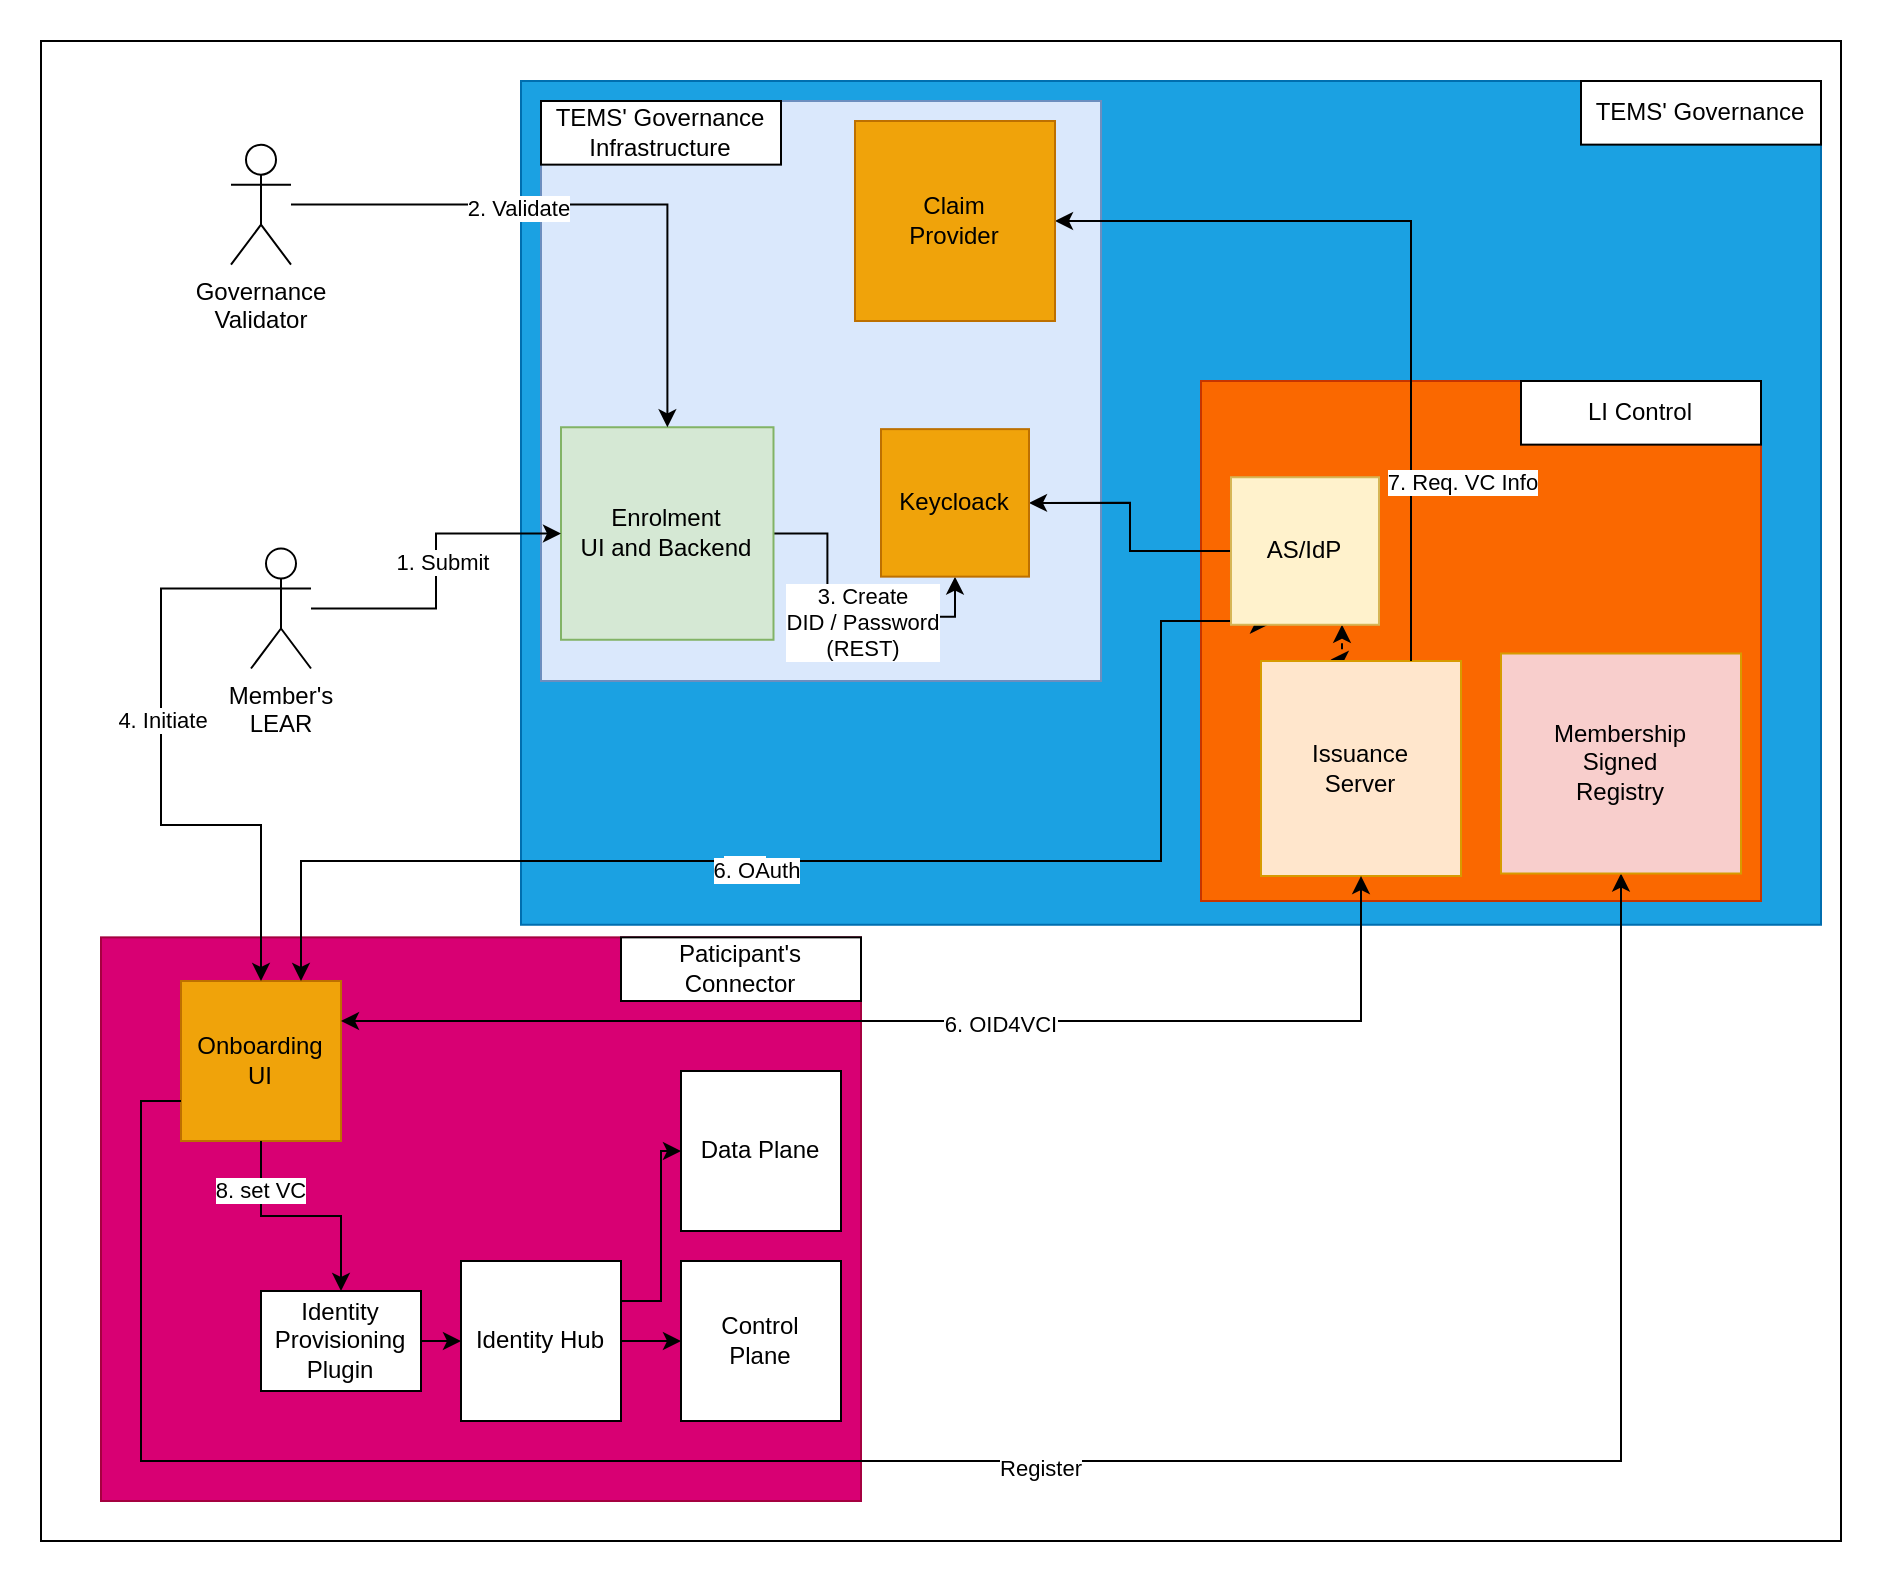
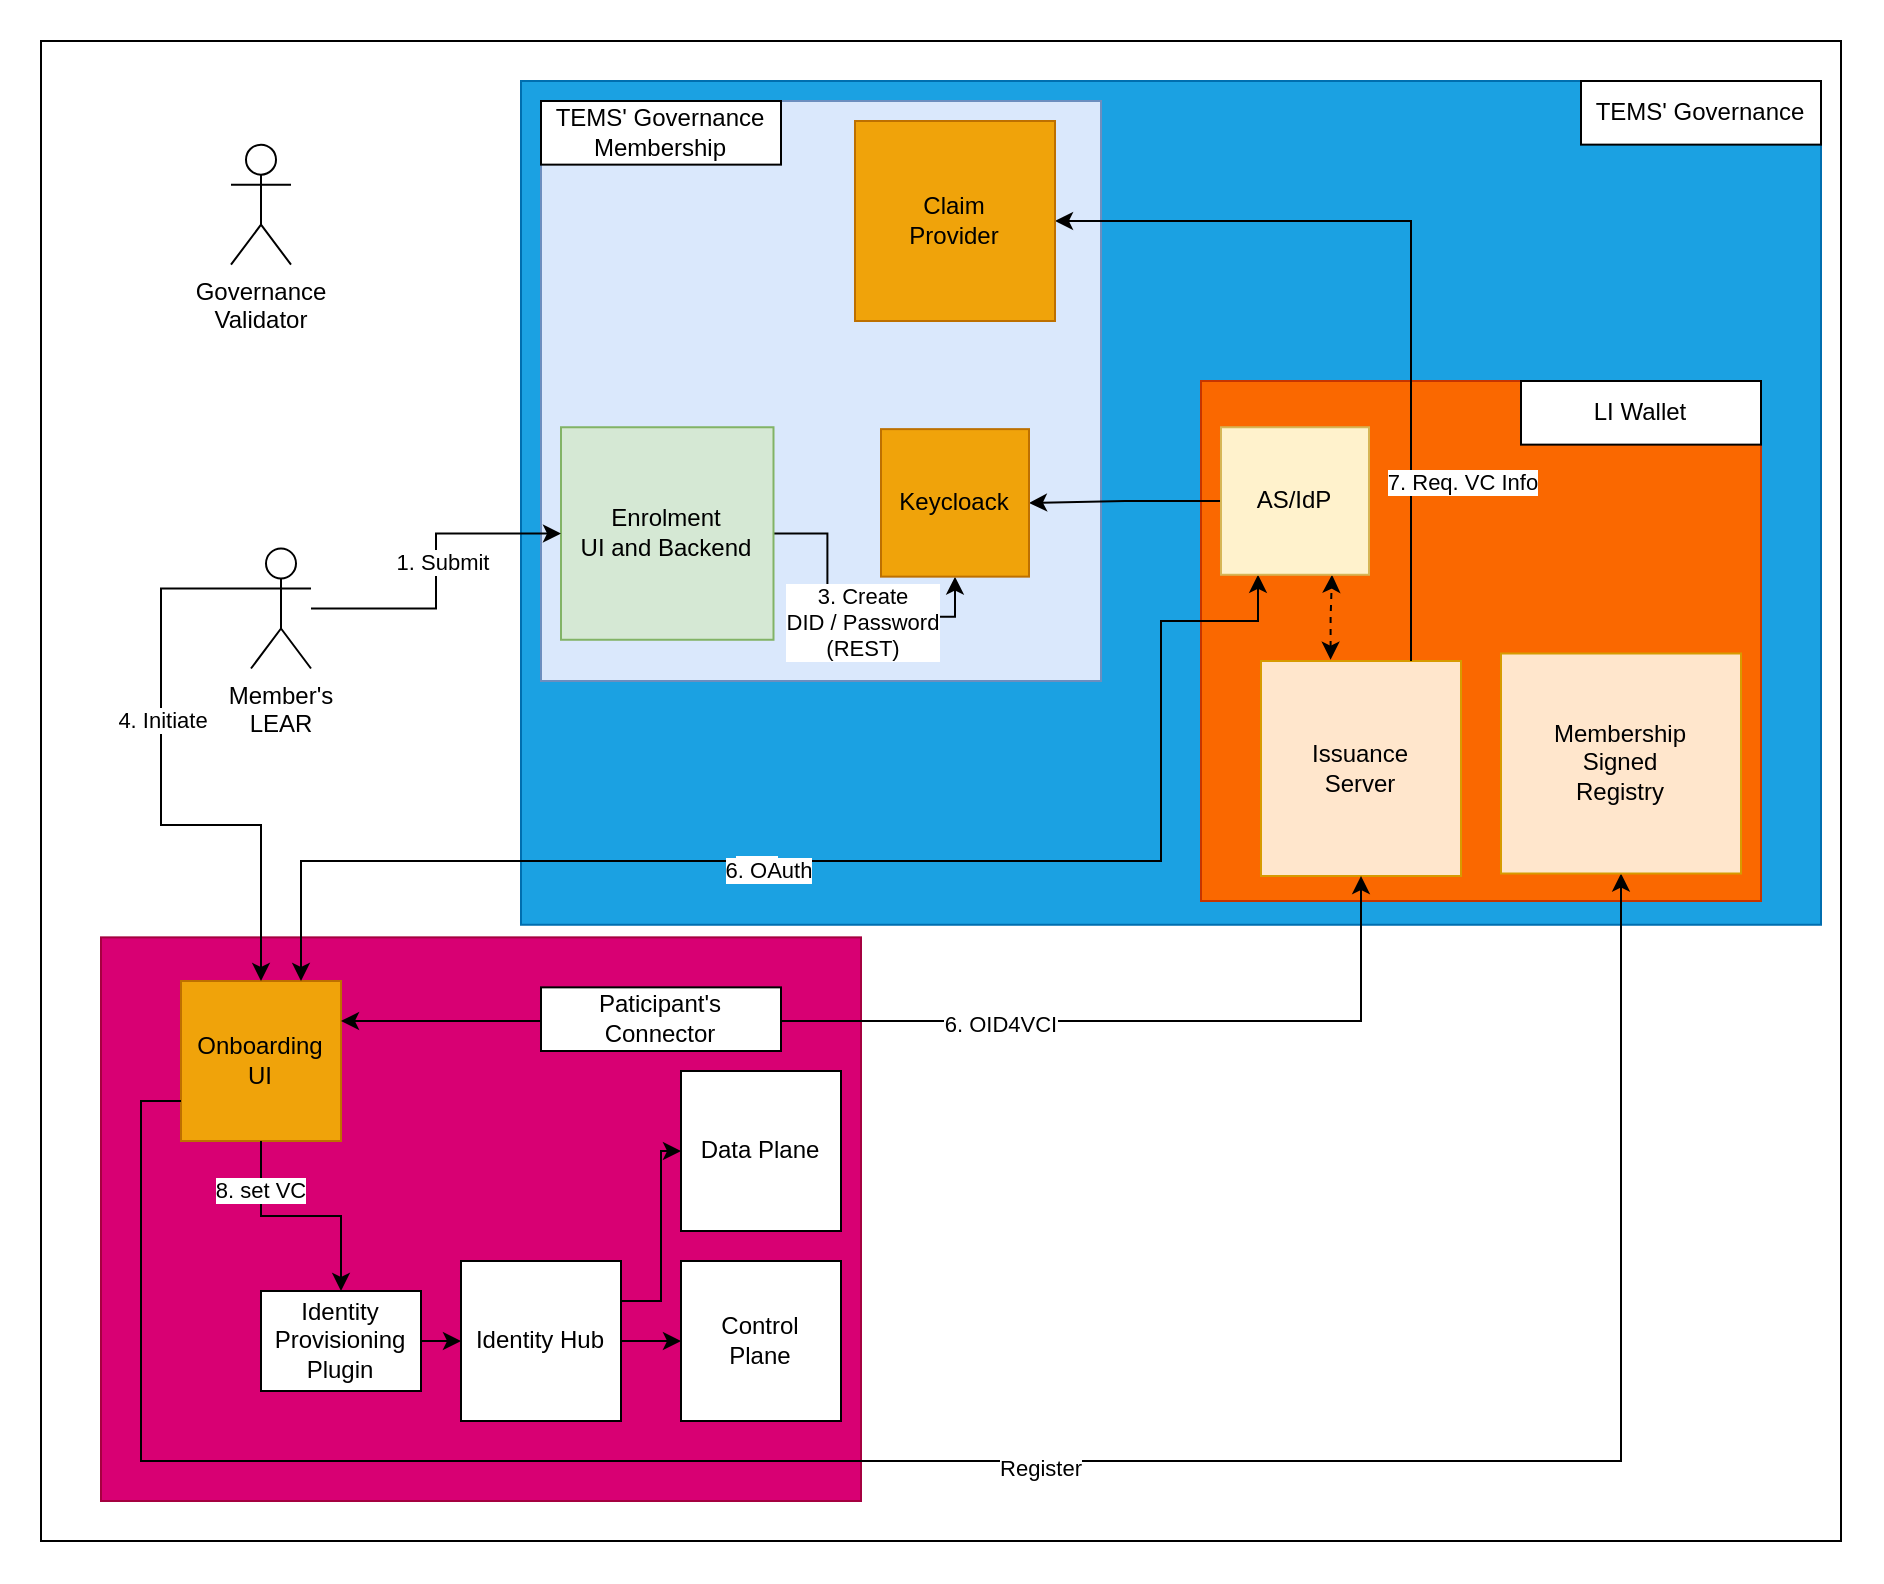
(661, 133) -> (661, 133)
(667, 221) -> none
(1641, 413) -> (1641, 413)
(1305, 551) -> (1295, 501)
(1621, 764) -> (1621, 764)
(741, 969) -> (661, 1019)
